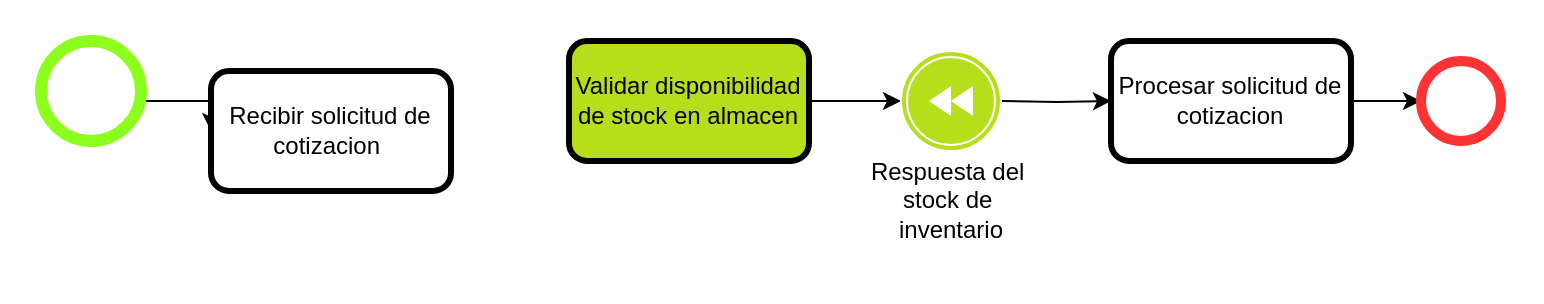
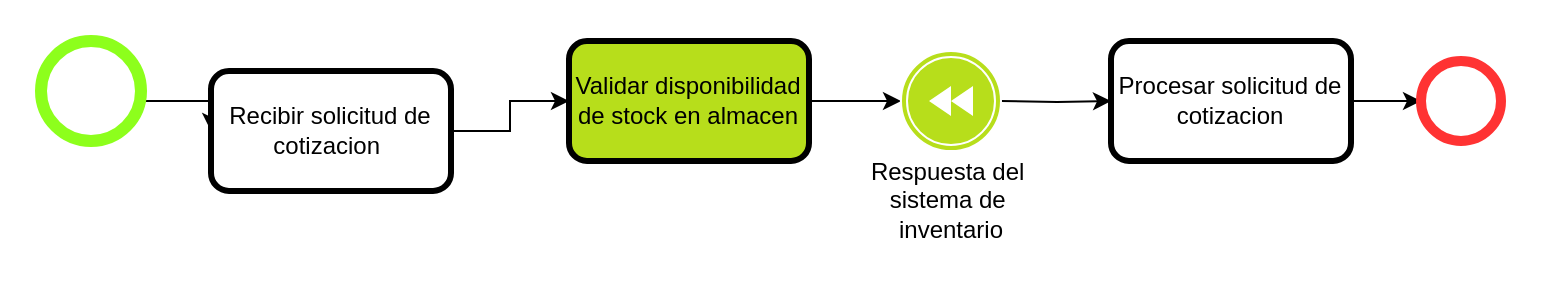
none -> (510, 122)
(952, 201) -> (952, 201)
